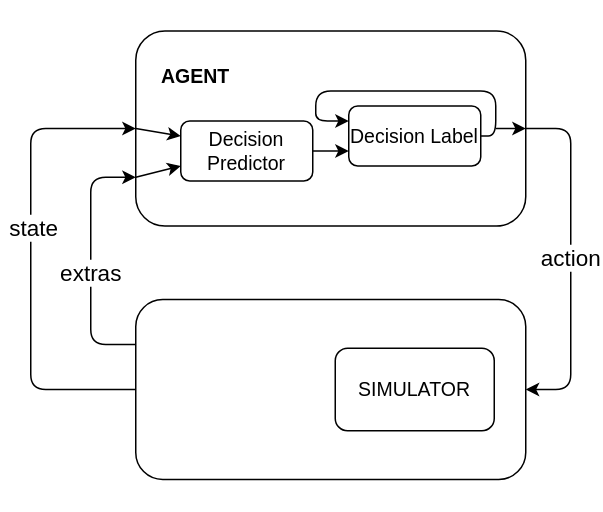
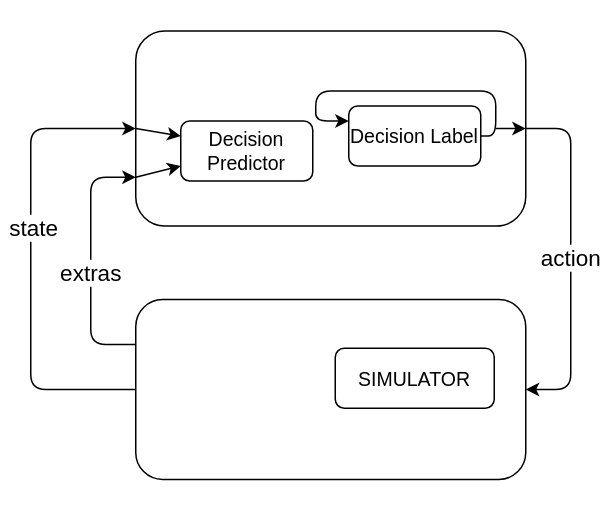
(196, 76) -> none
(326, 151) -> none
(415, 389) -> (415, 378)
